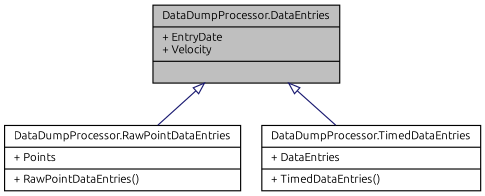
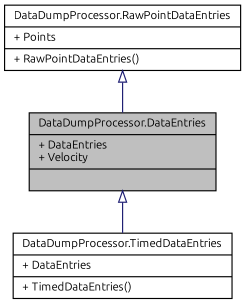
(192, 37) -> (73, 145)
(177, 108) -> (123, 97)
